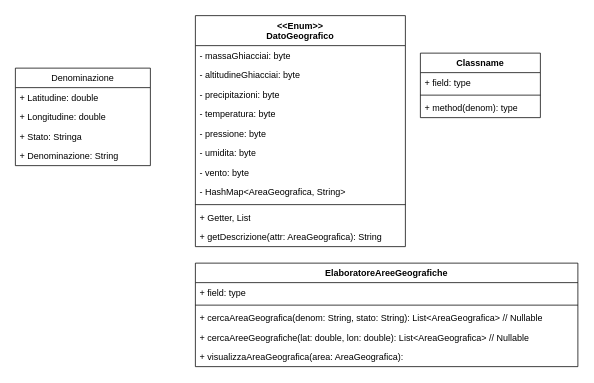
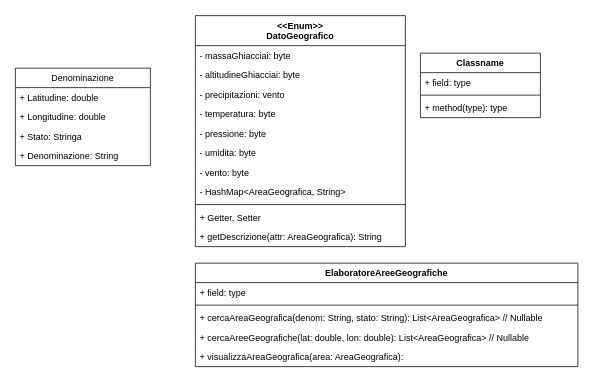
(247, 95) -> (250, 95)
(474, 109) -> (472, 109)
(230, 218) -> (237, 218)
